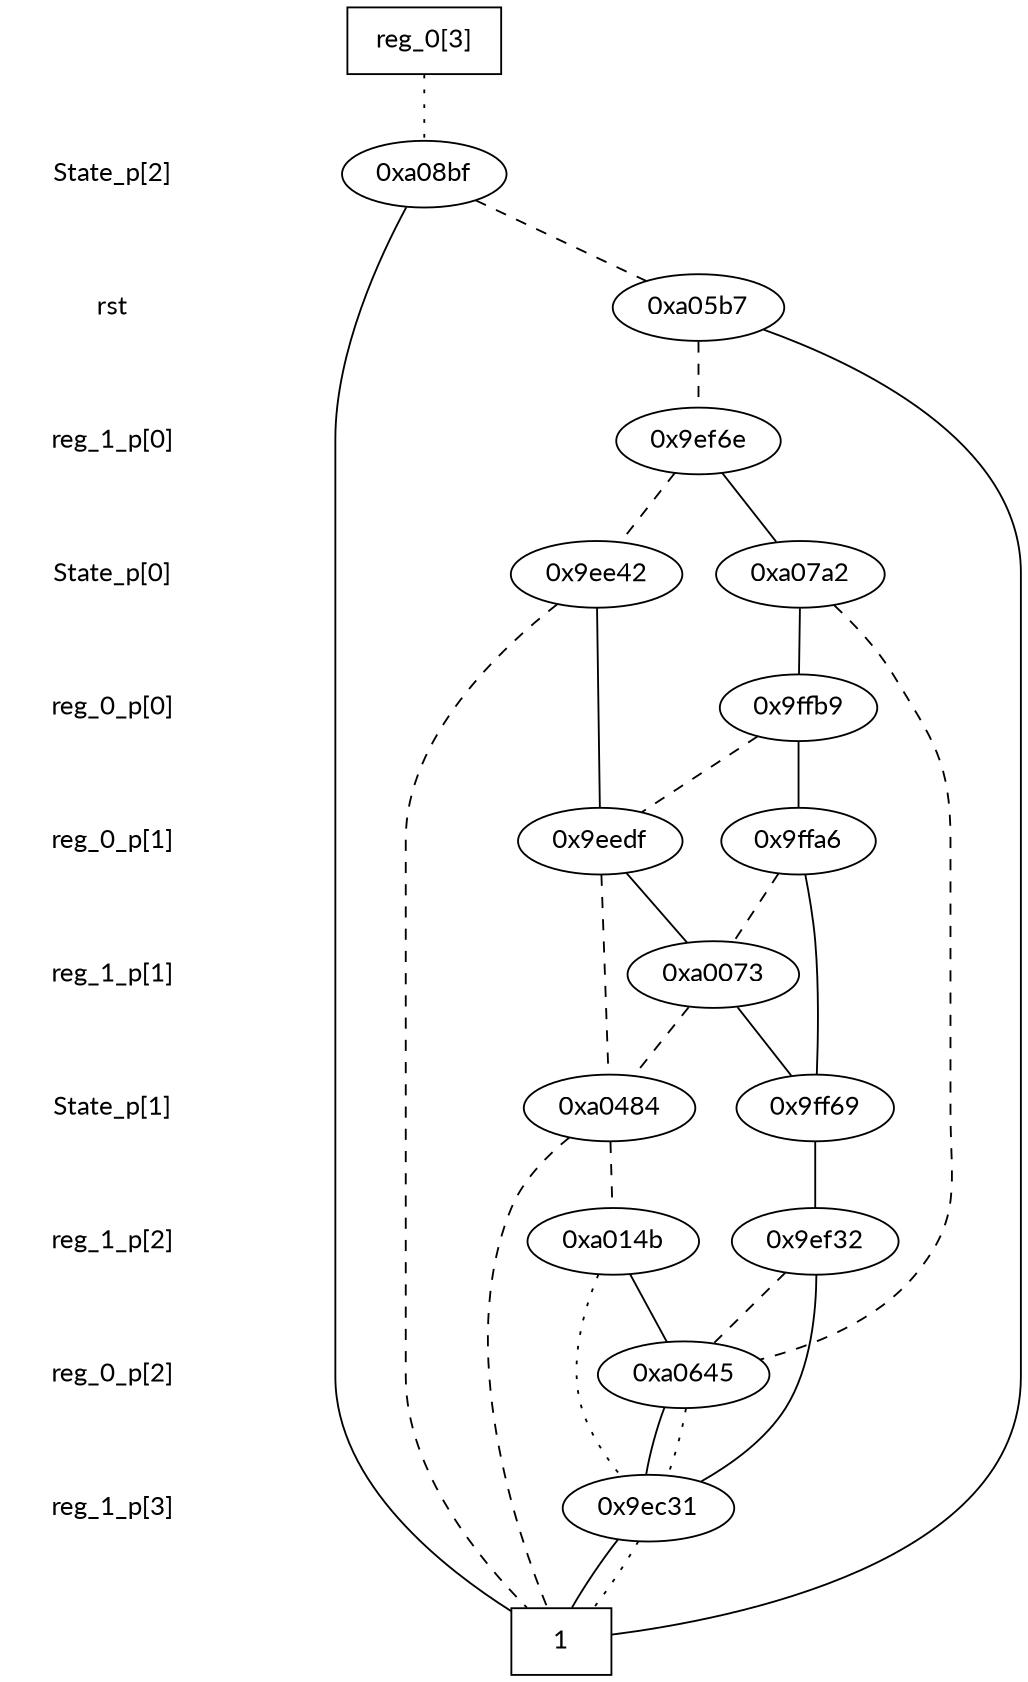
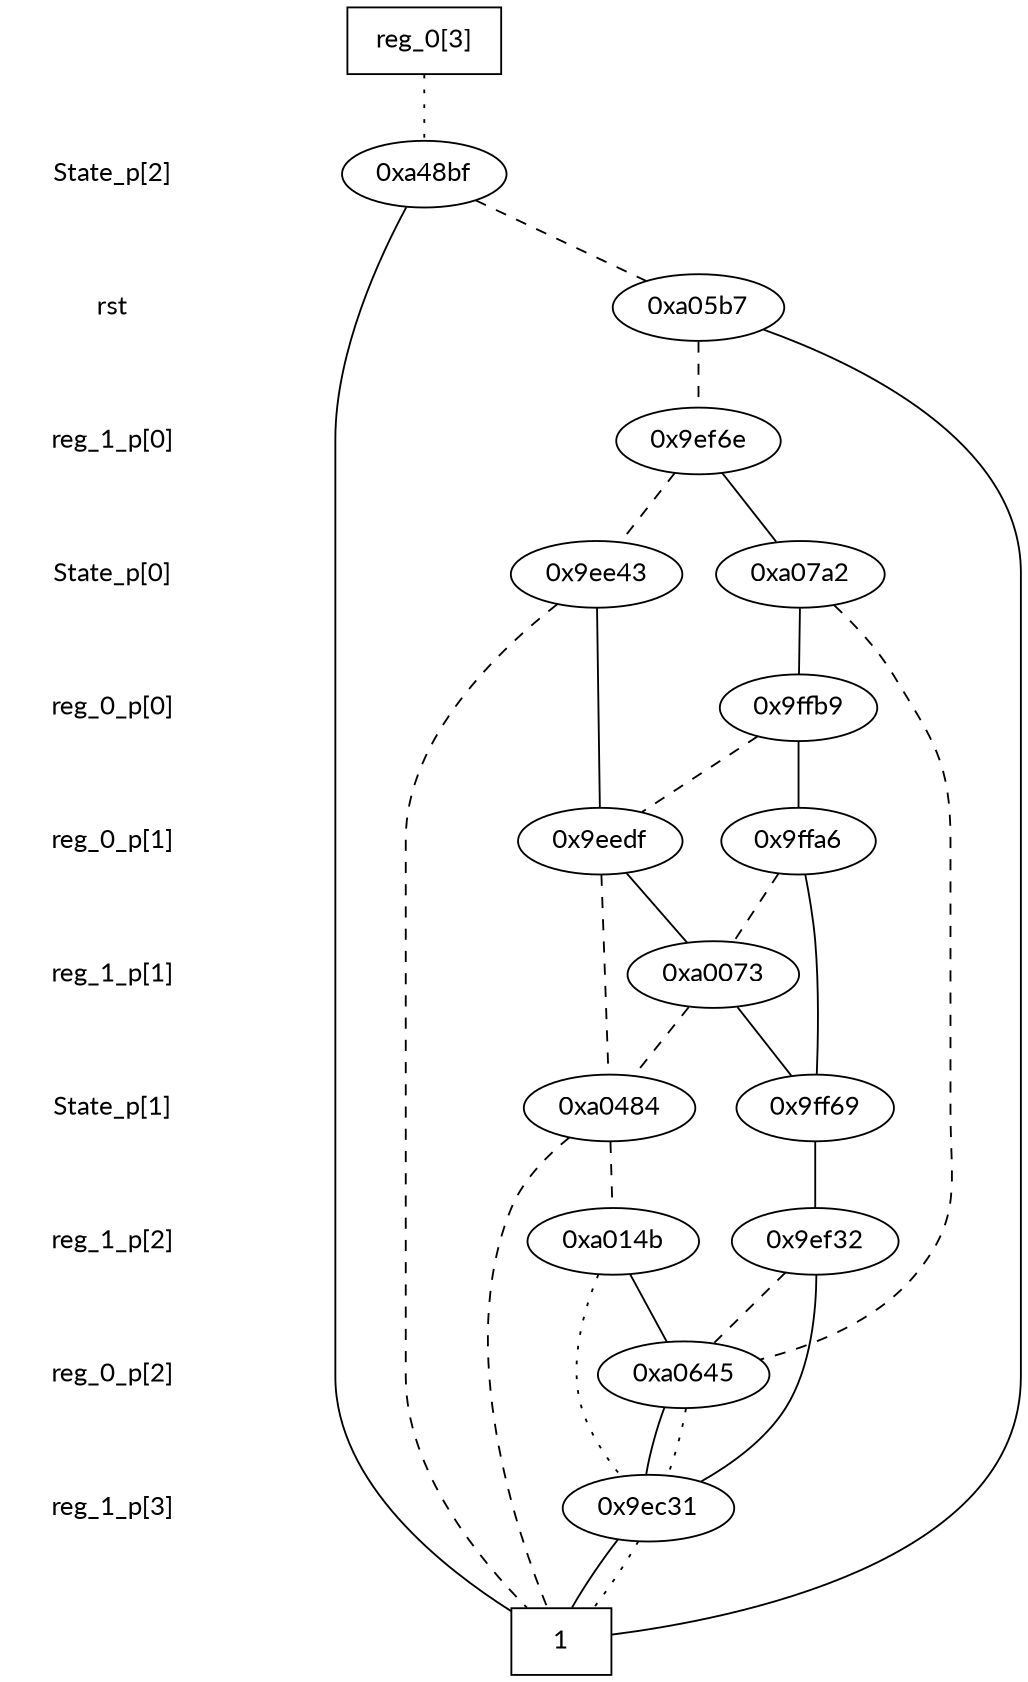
(424, 174) -> (424, 174)
(597, 574) -> (597, 574)
